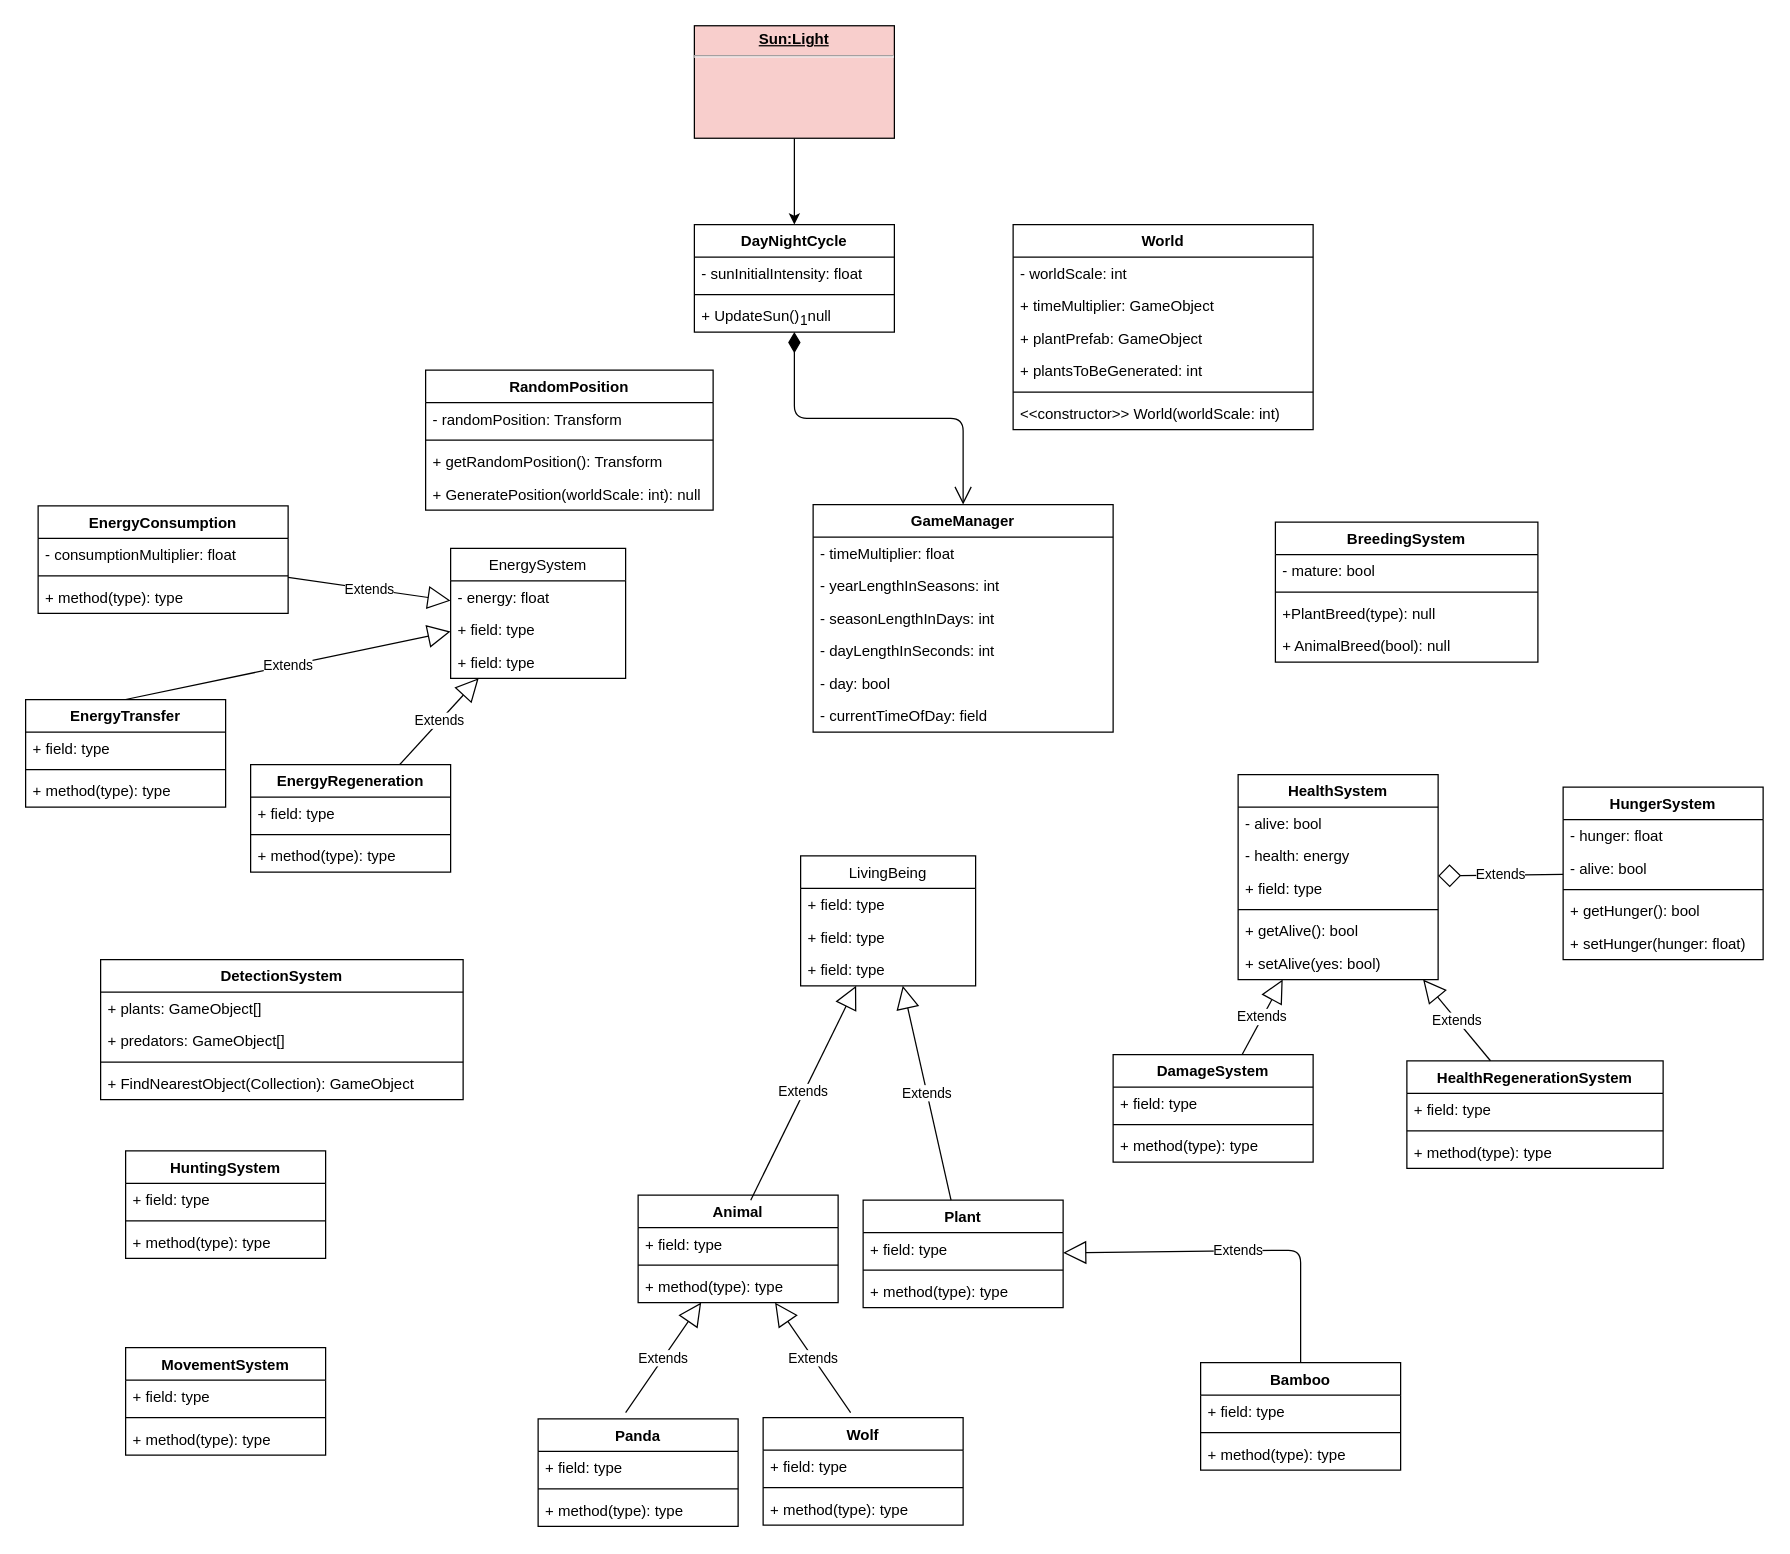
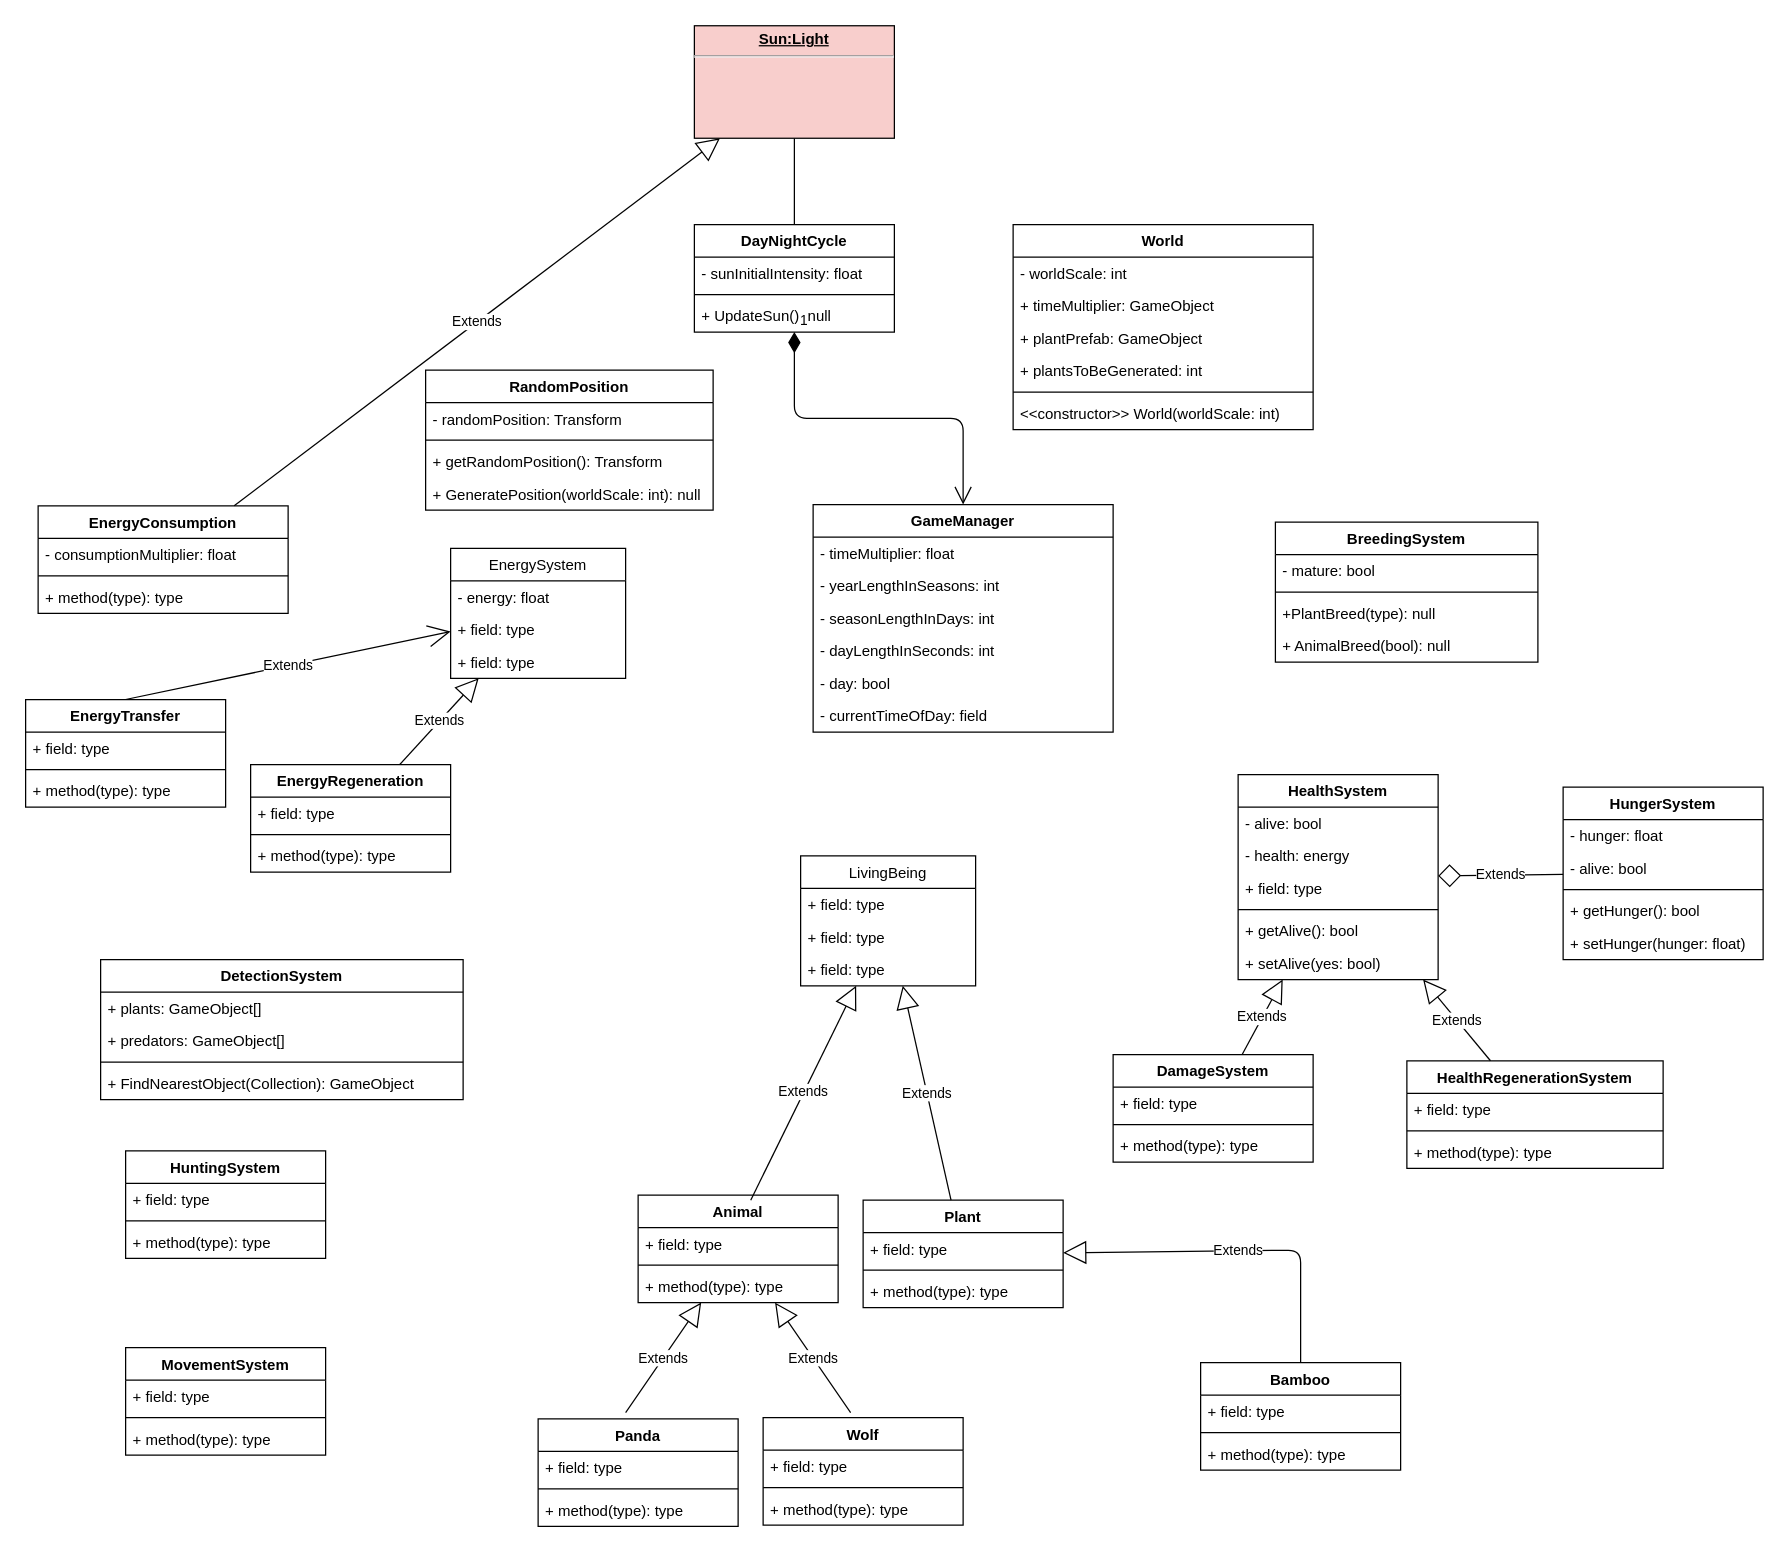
(794, 214) -> (794, 218)
(359, 587) -> (468, 329)
(427, 636) -> (437, 634)
